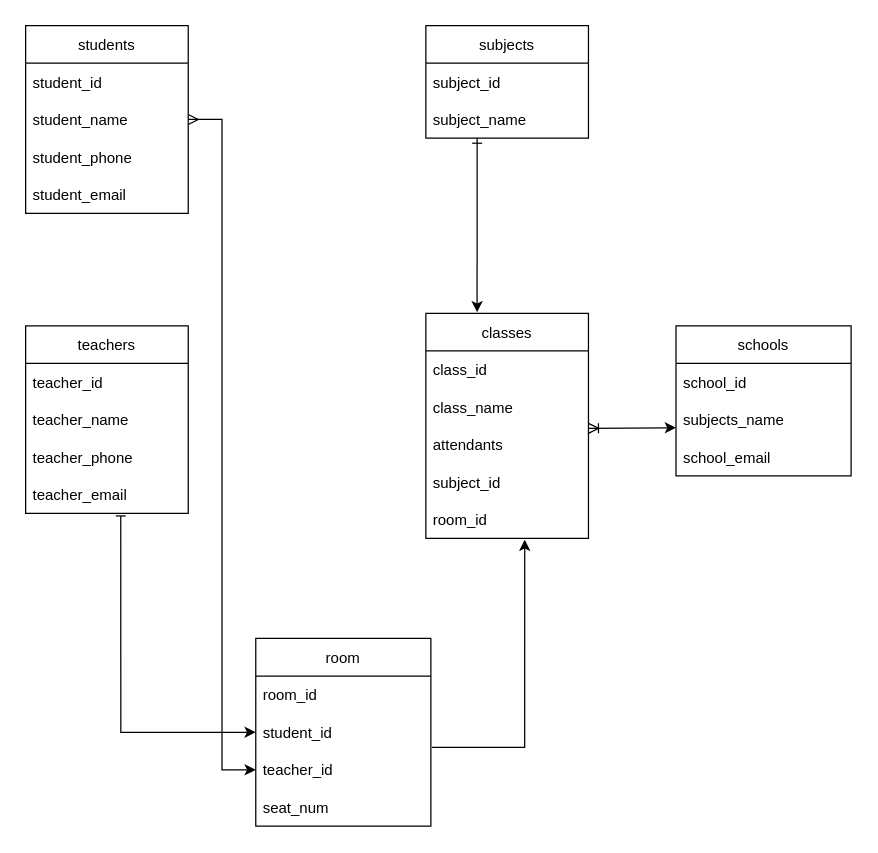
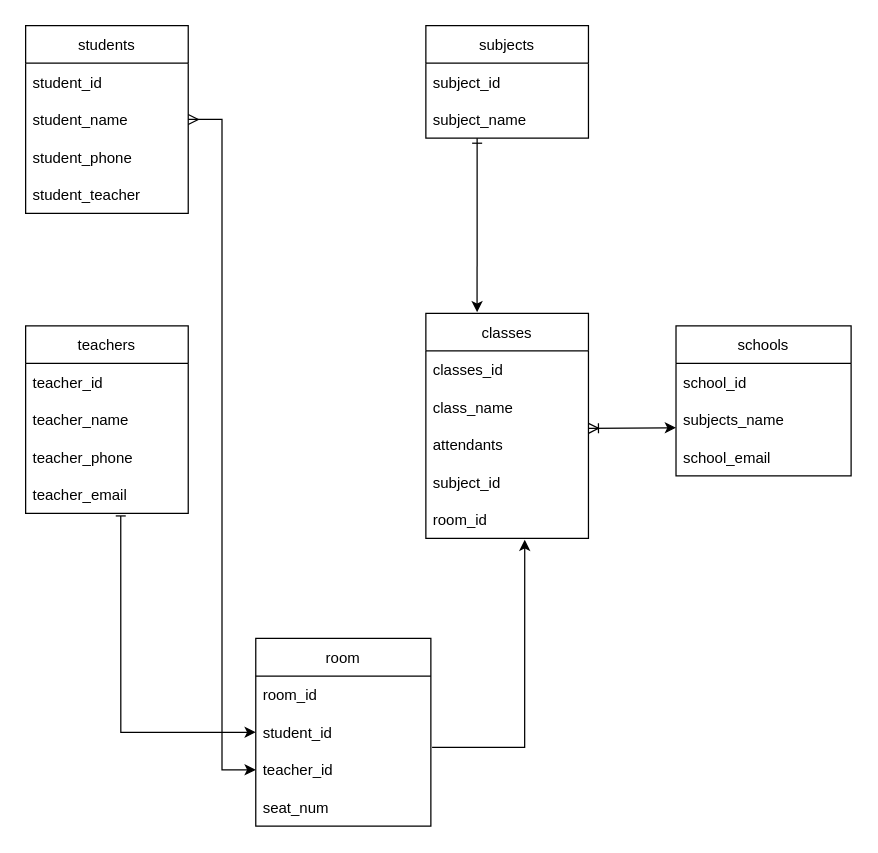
(83, 195) -> (96, 195)
(462, 370) -> (471, 370)
